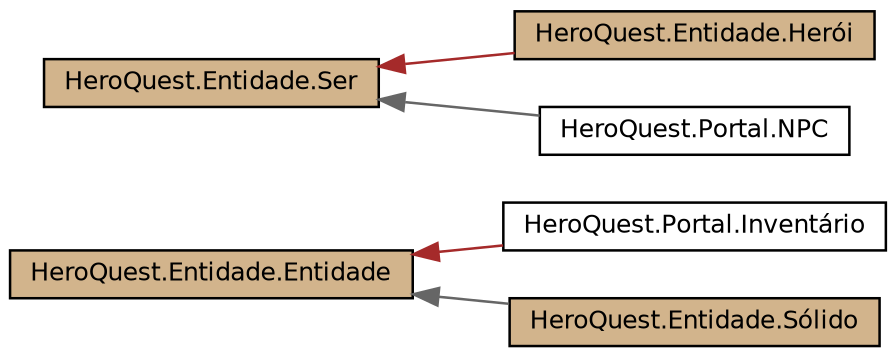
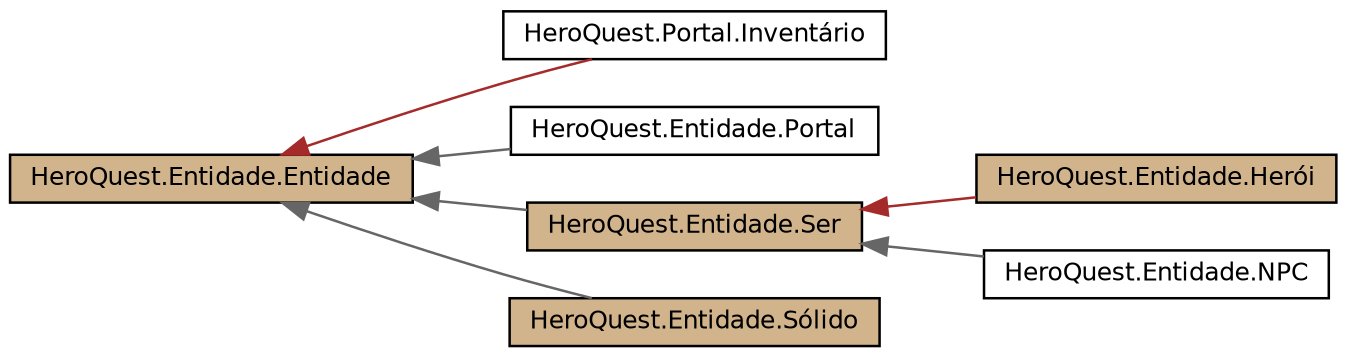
none -> (695, 131)
(695, 131) -> (1156, 274)
none -> (483, 206)
